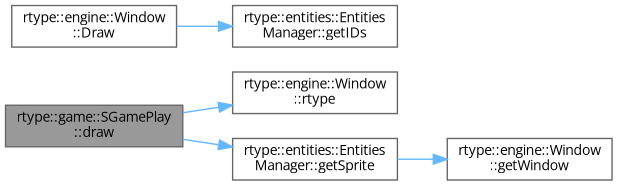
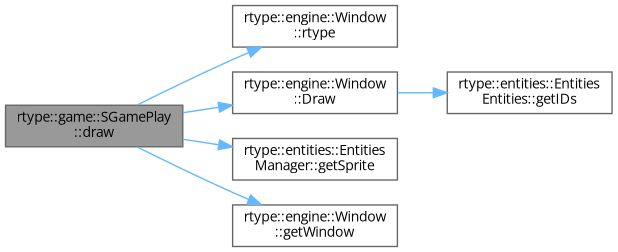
(315, 26) -> (530, 93)
none -> (201, 110)
(415, 159) -> (193, 174)
